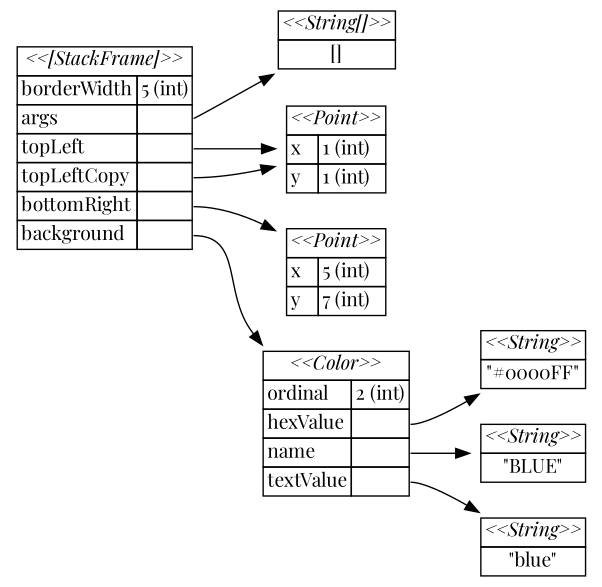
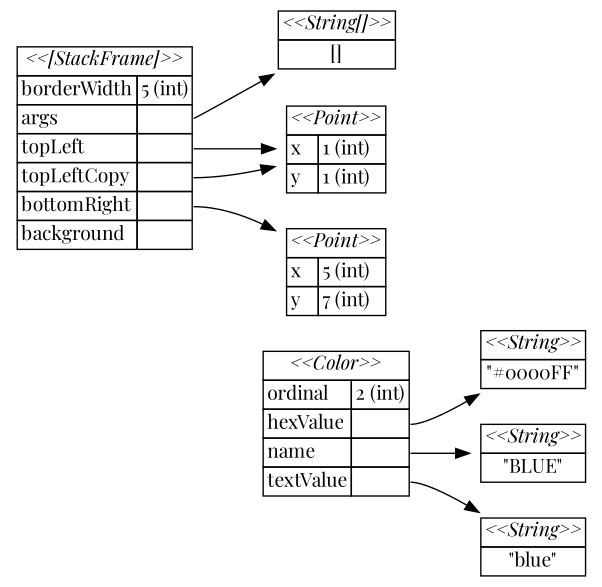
(232, 276) -> none
